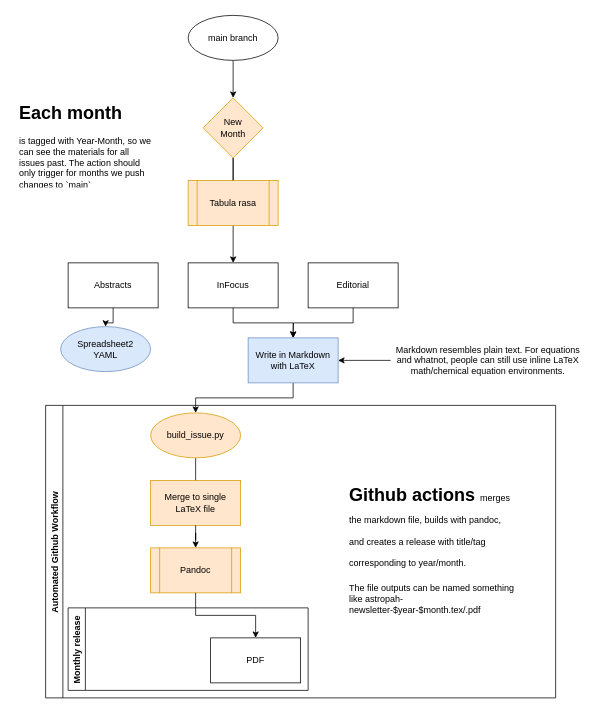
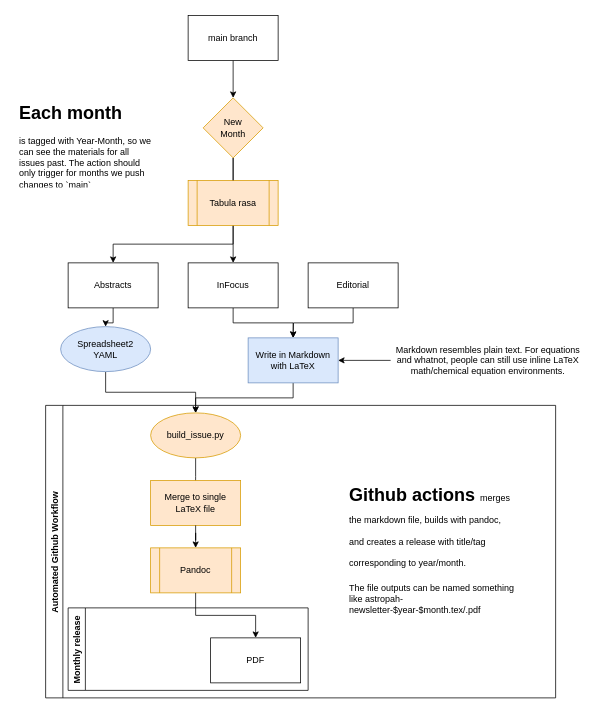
(233, 38) -> (233, 38)
none -> (113, 244)
none -> (141, 392)
